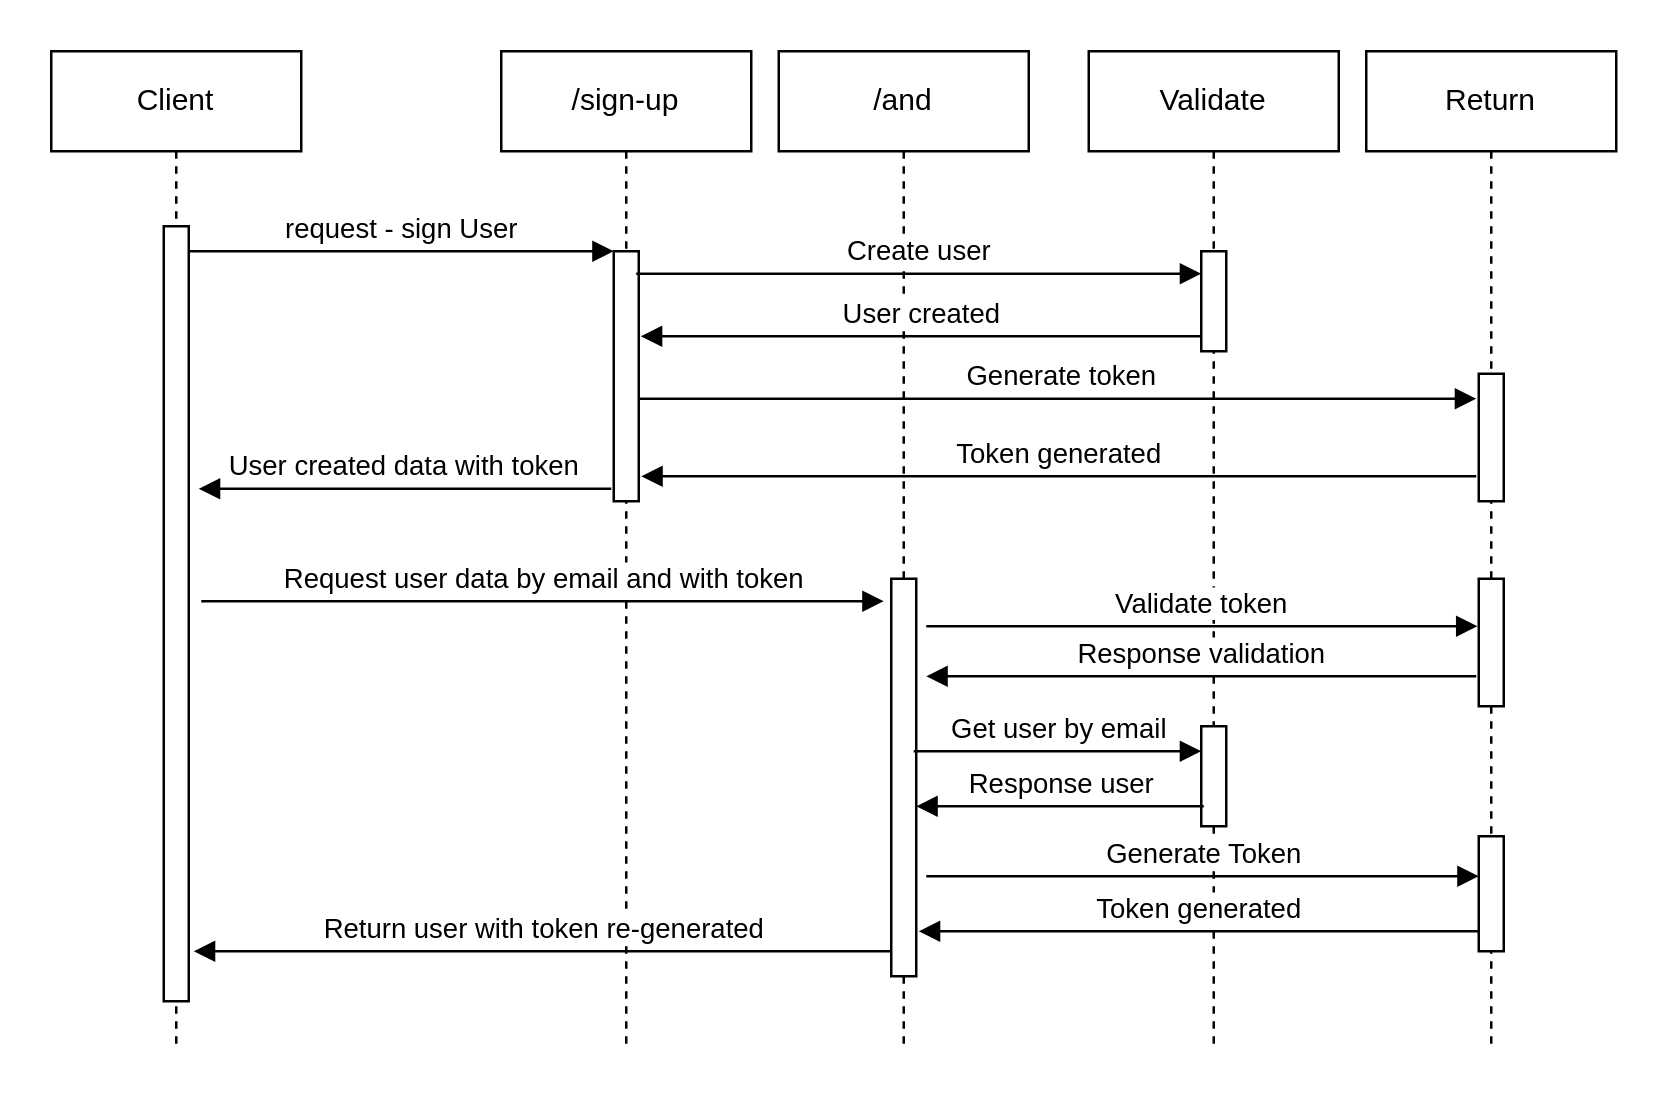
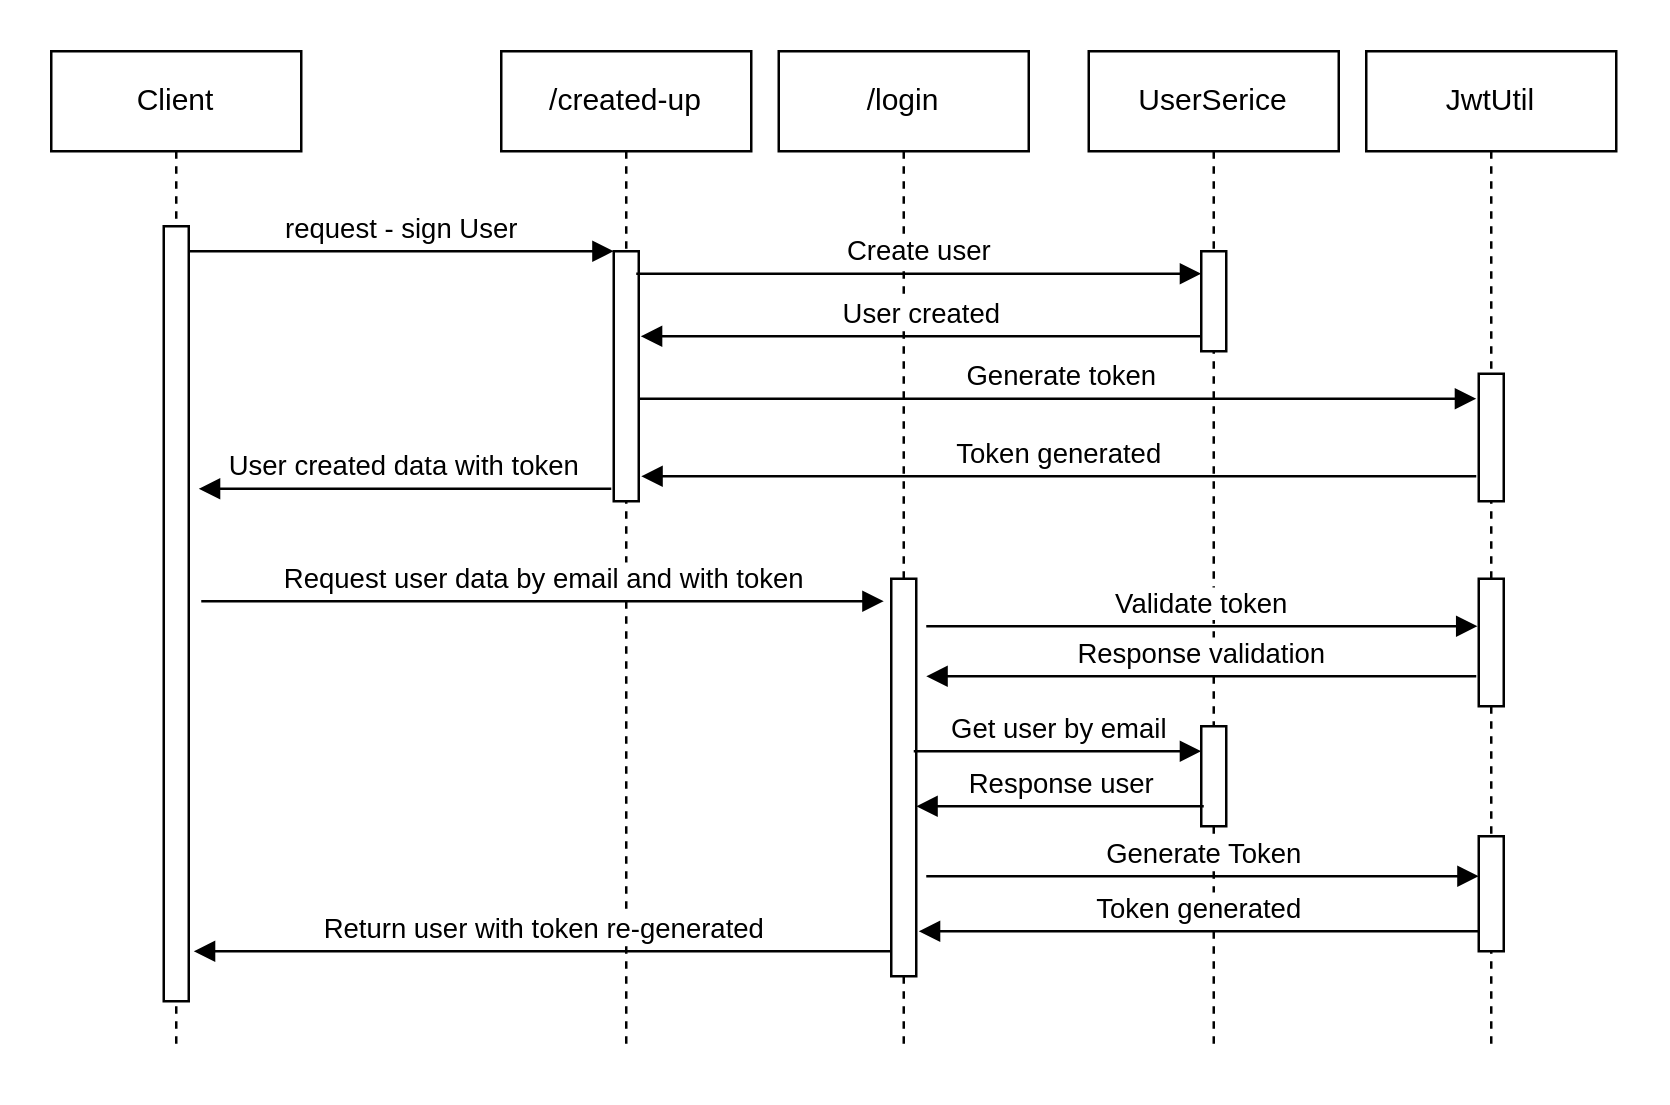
(626, 101) -> (626, 101)
(904, 101) -> (904, 101)
(1214, 101) -> (1214, 101)
(1491, 101) -> (1491, 101)
